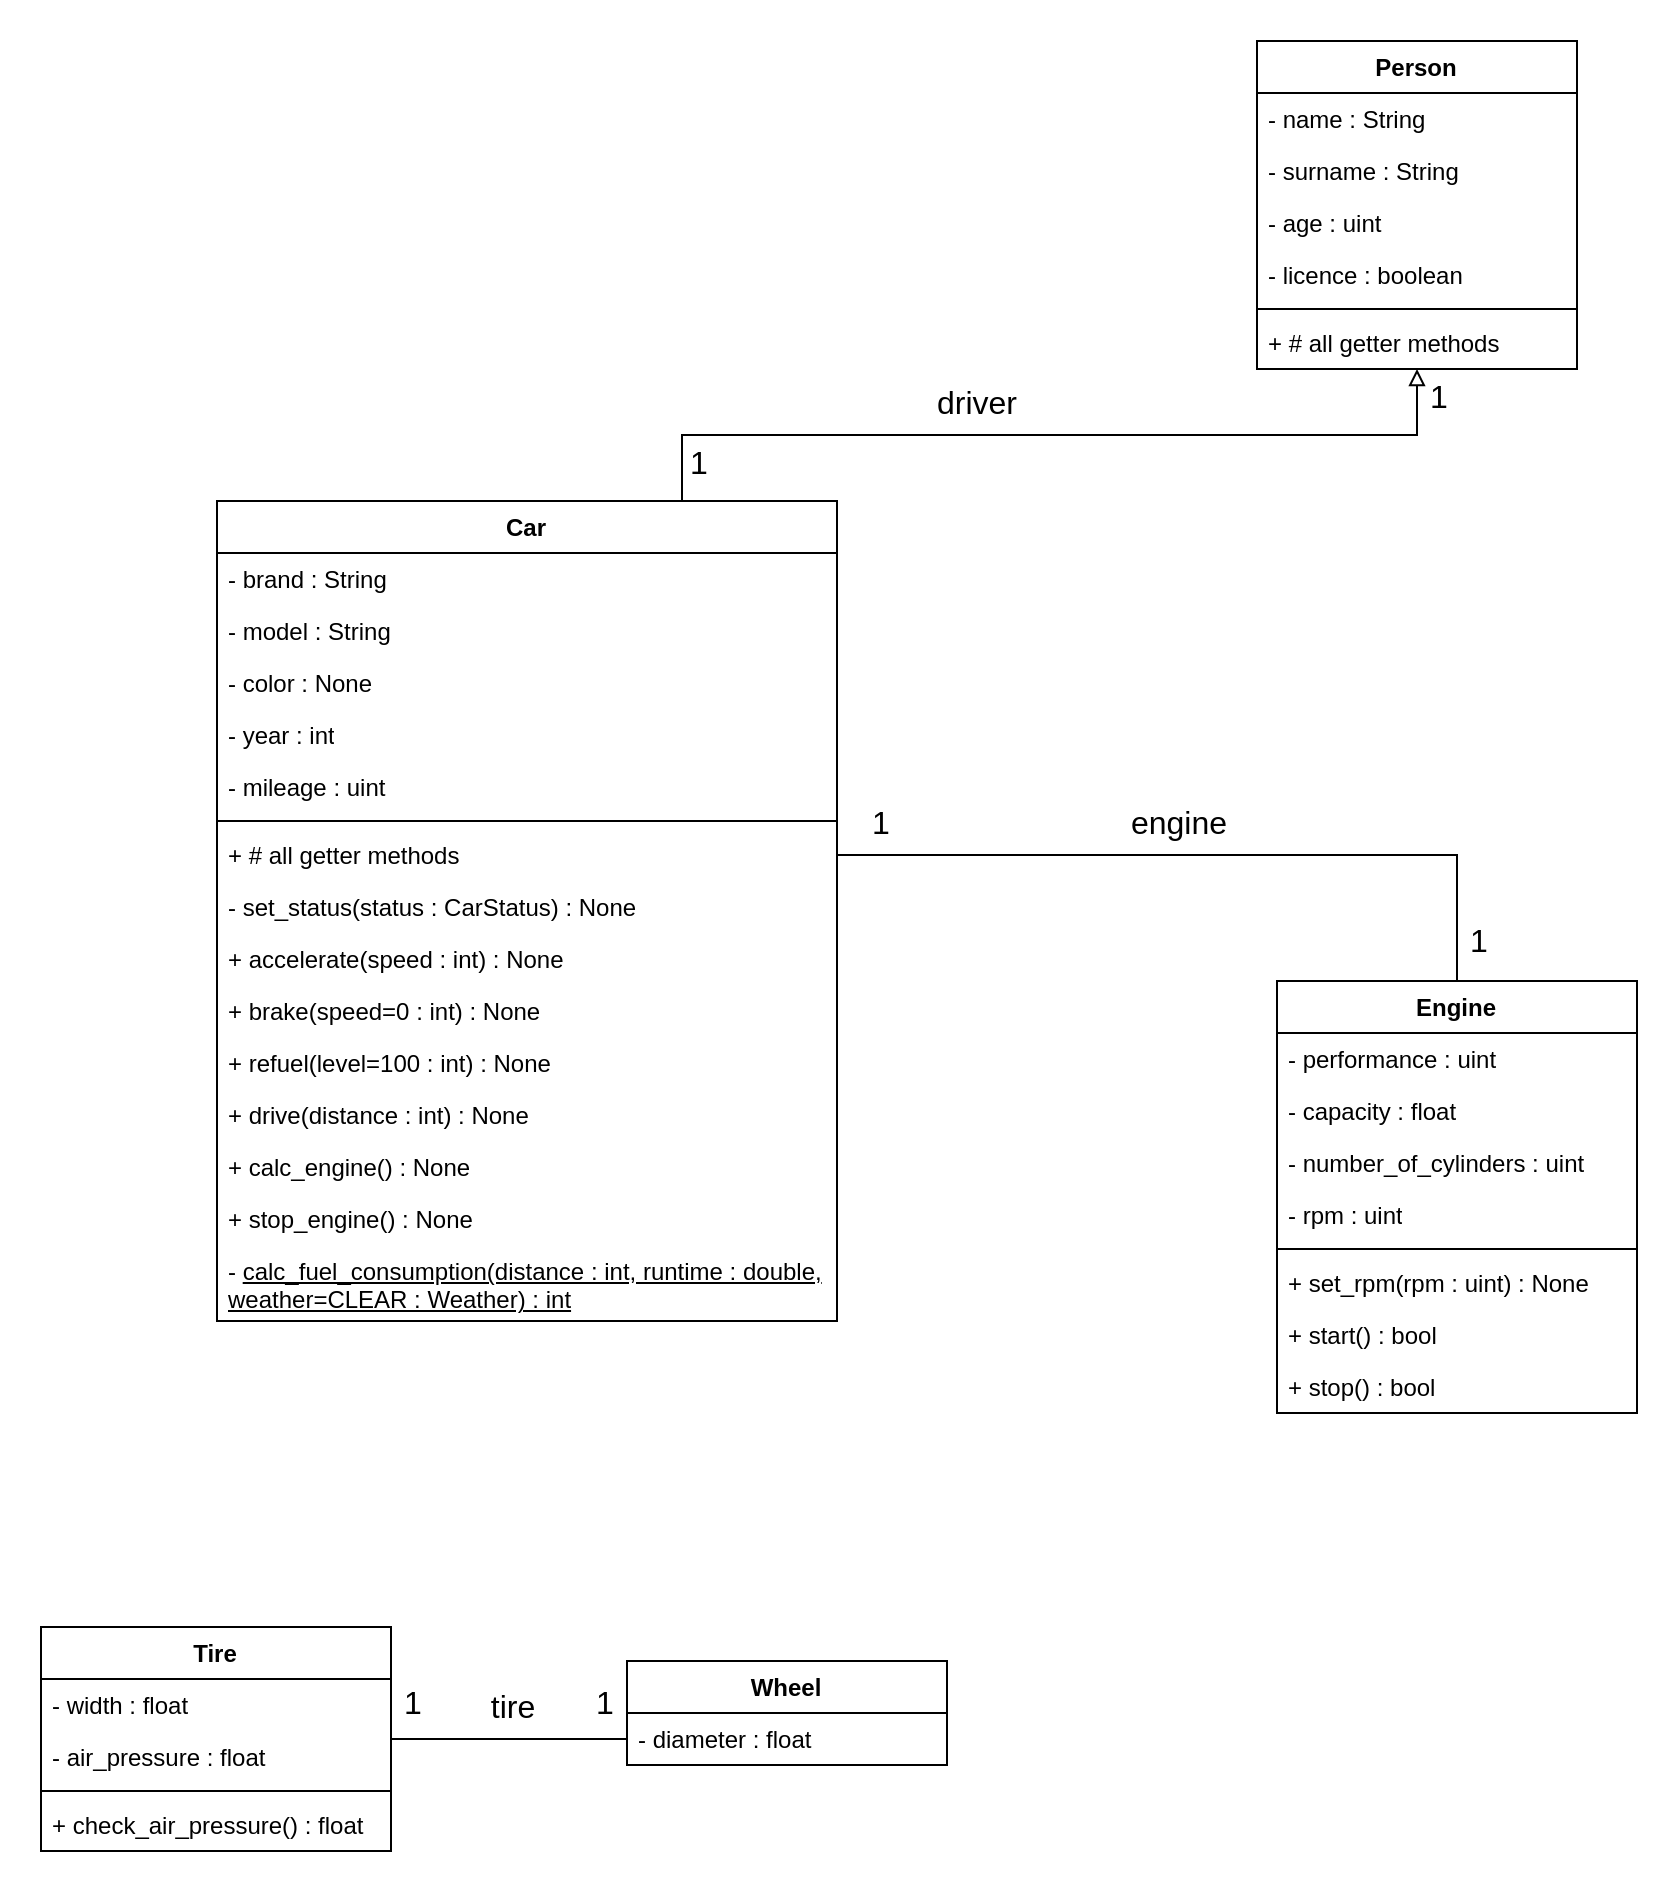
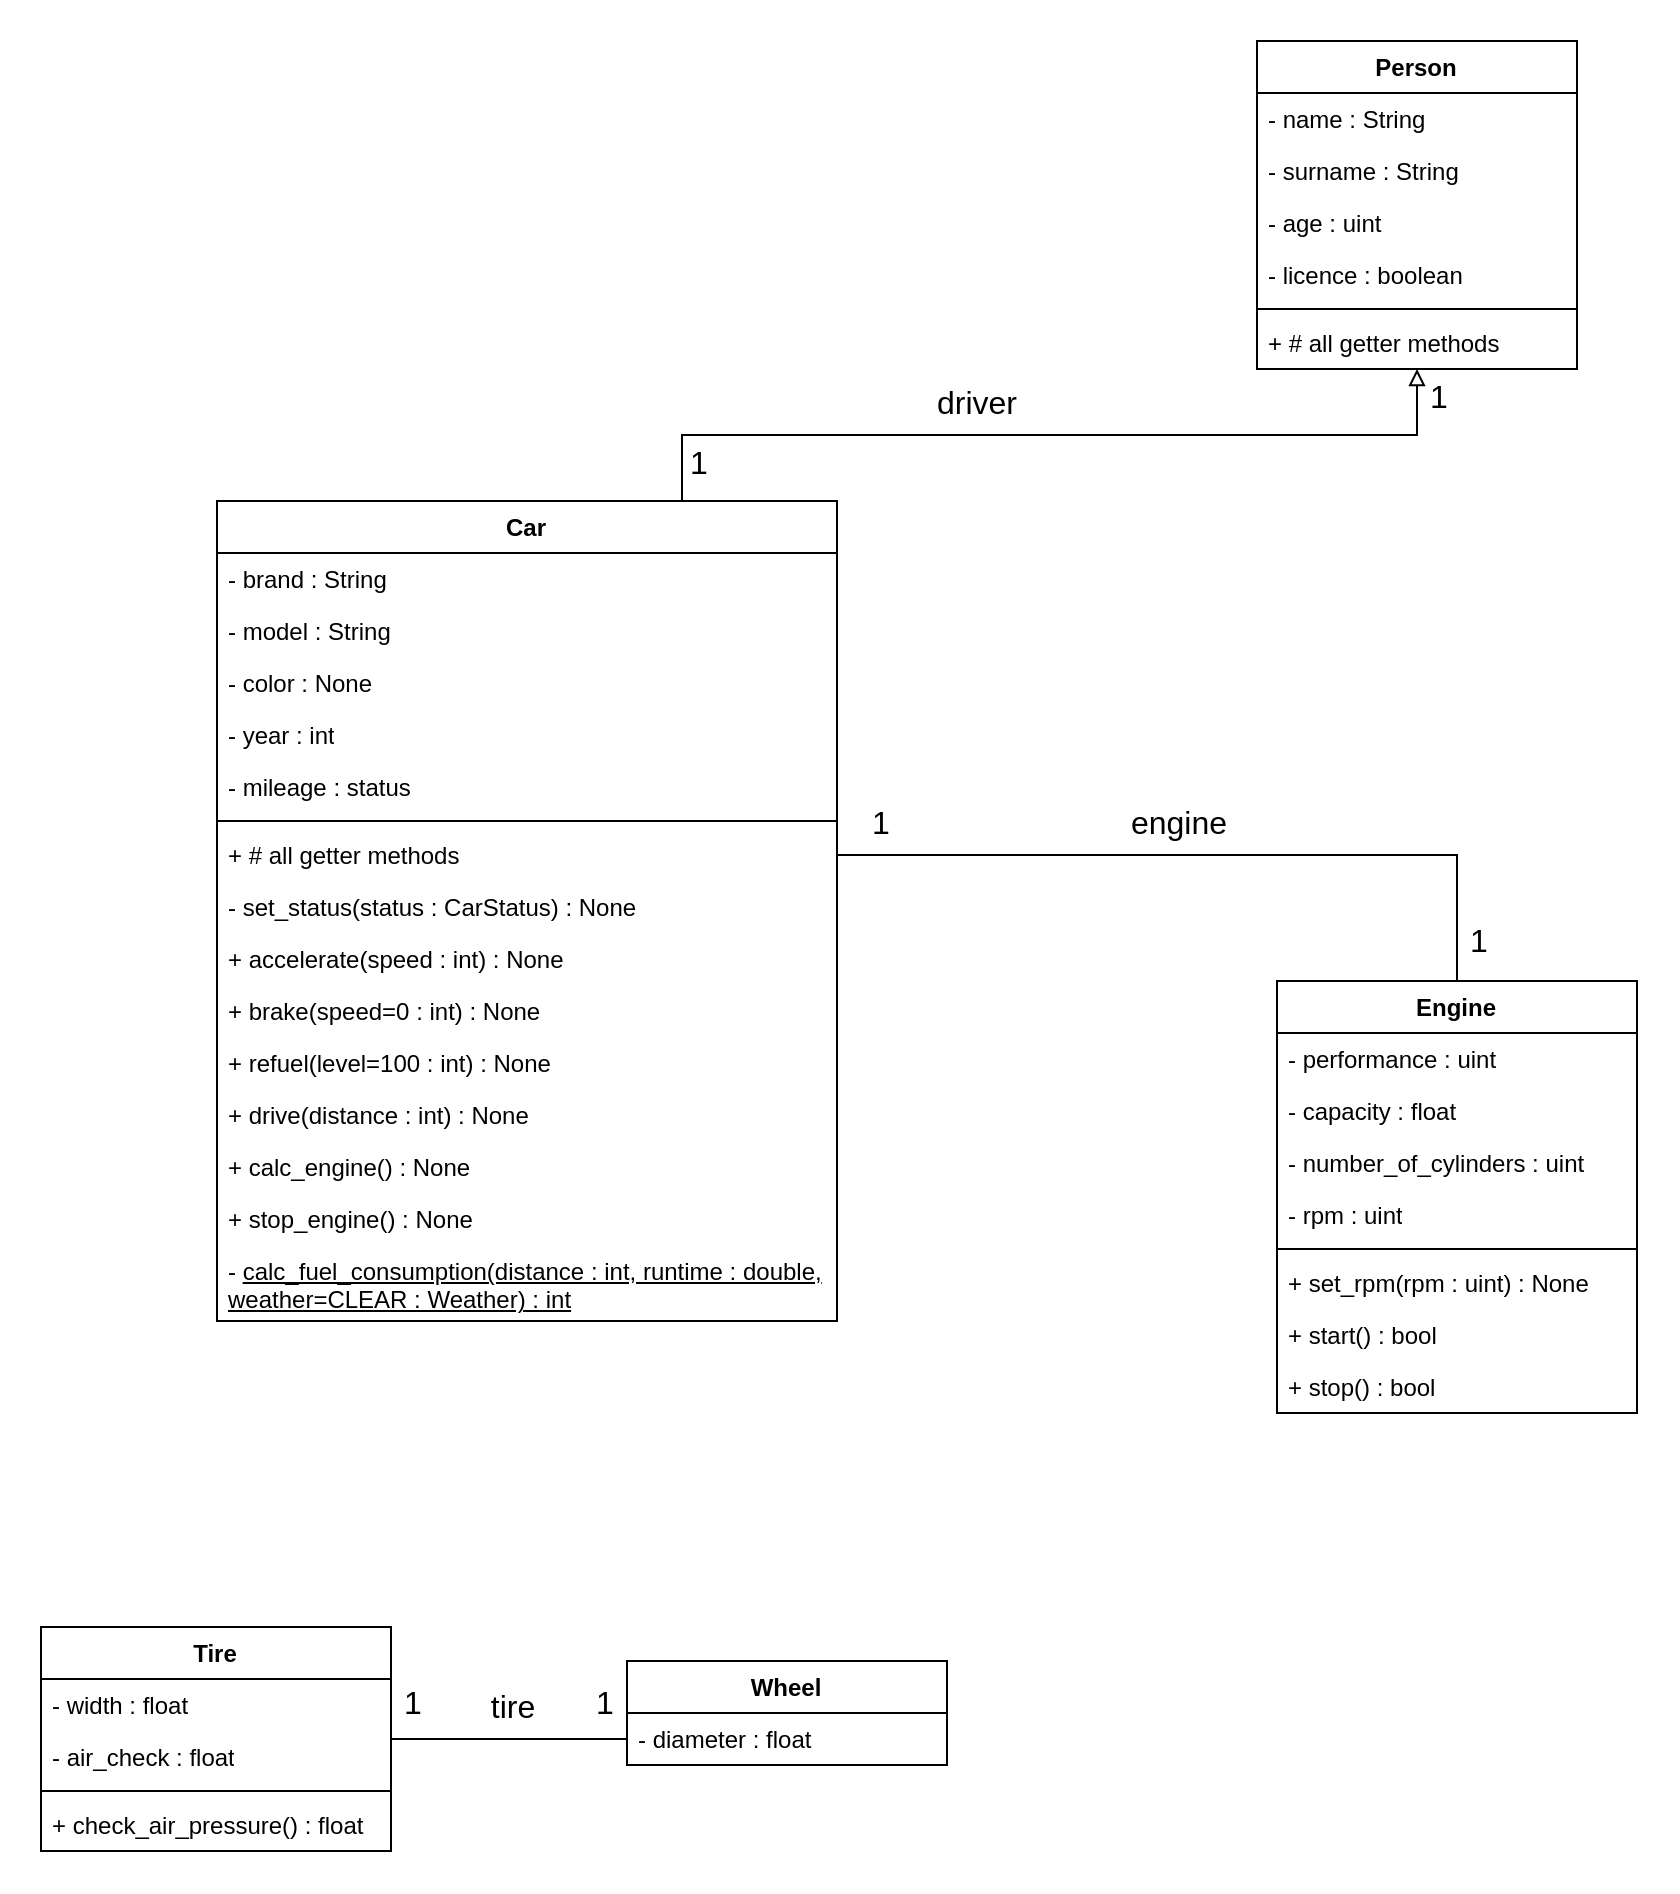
(315, 789) -> (331, 789)
(182, 1759) -> (162, 1759)
